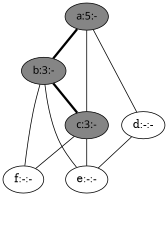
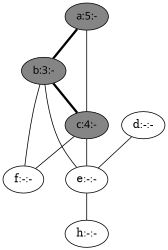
(115, 71) -> none
(87, 125) -> (87, 125)
none -> (87, 234)
